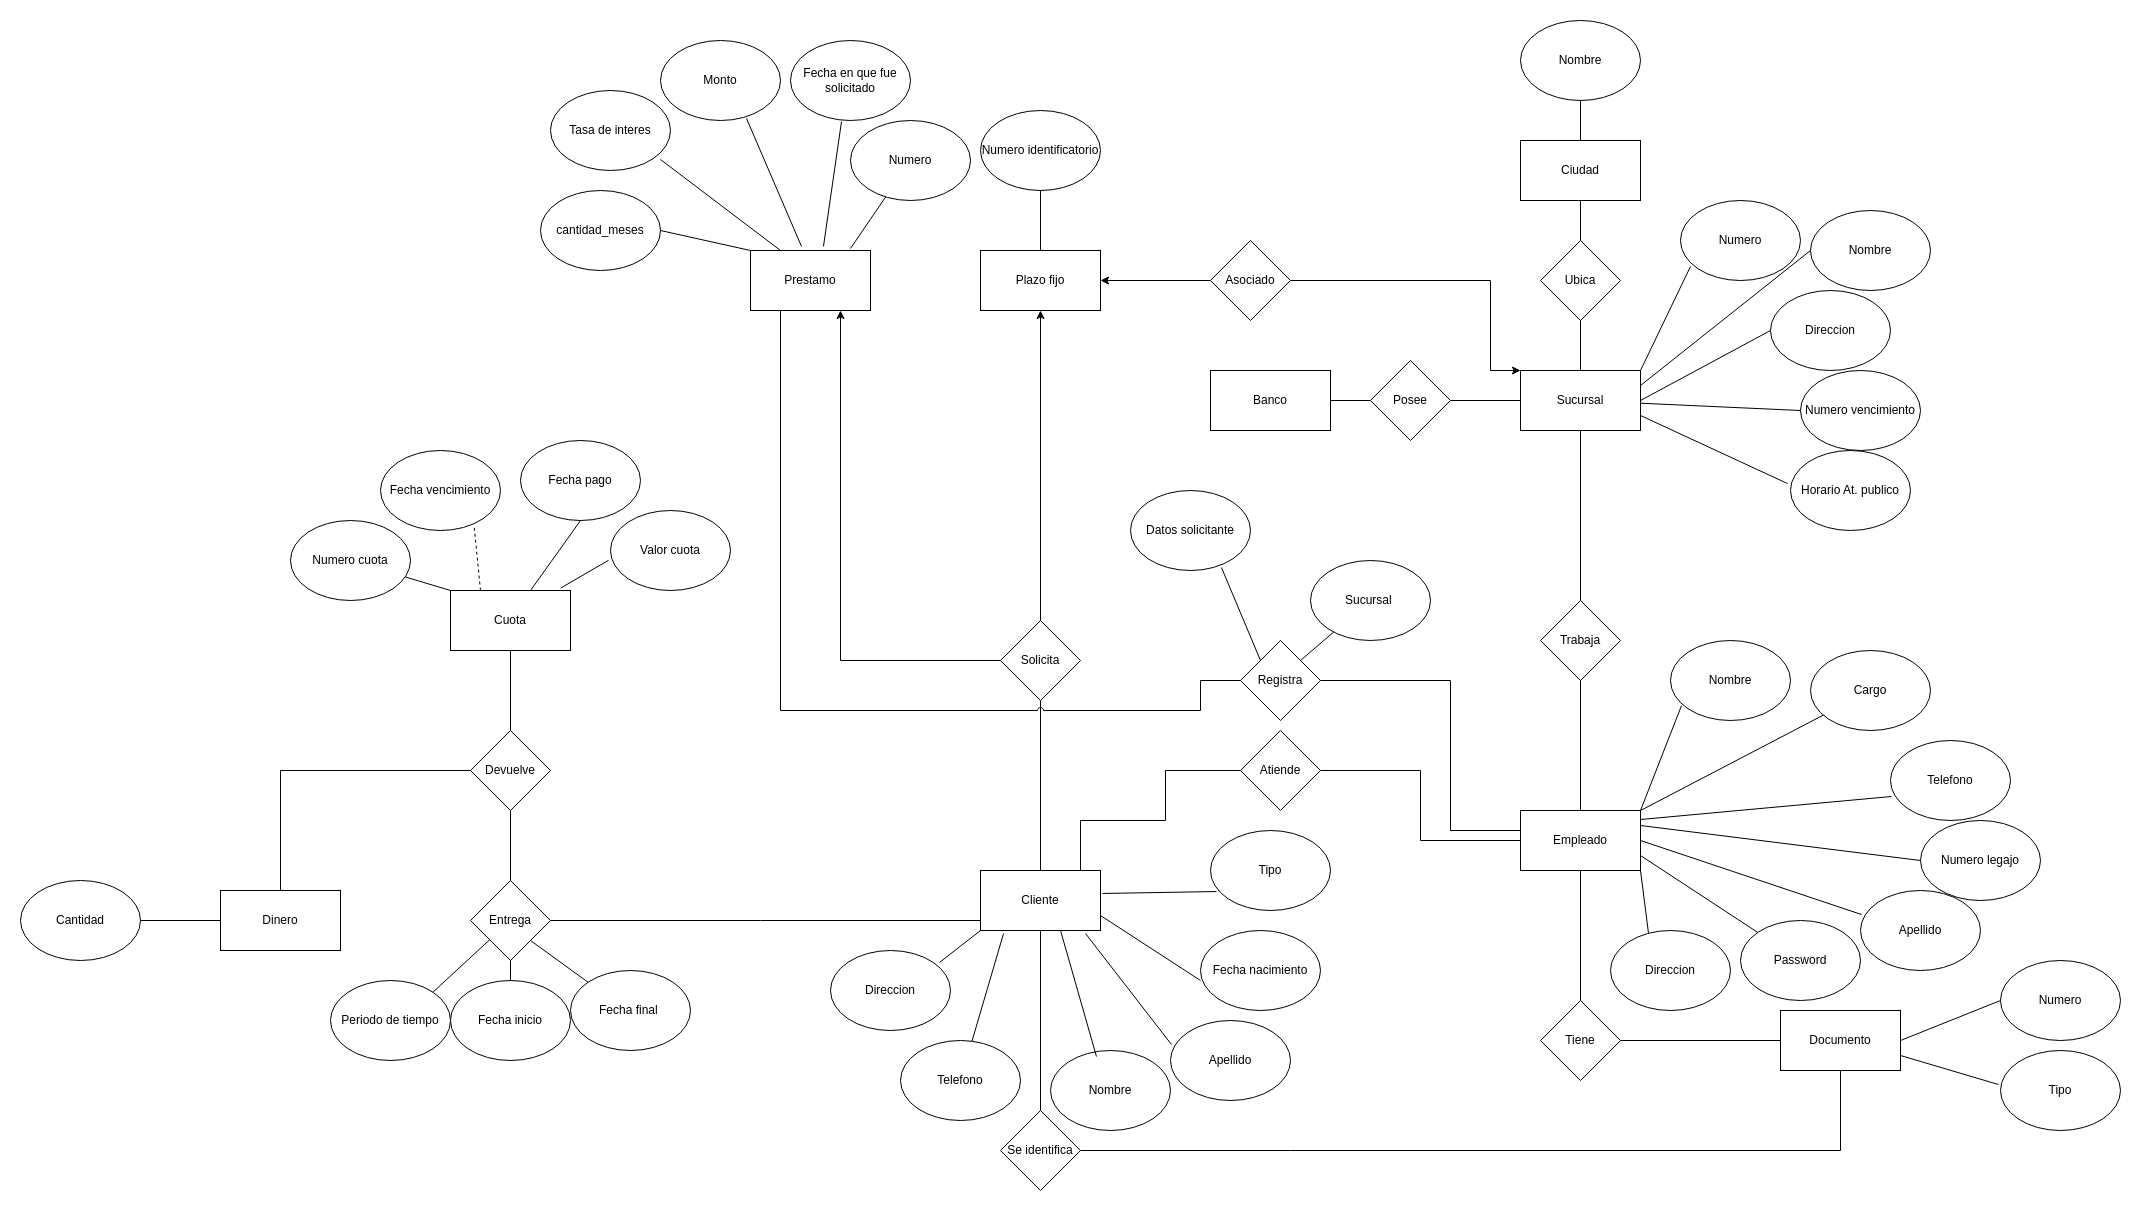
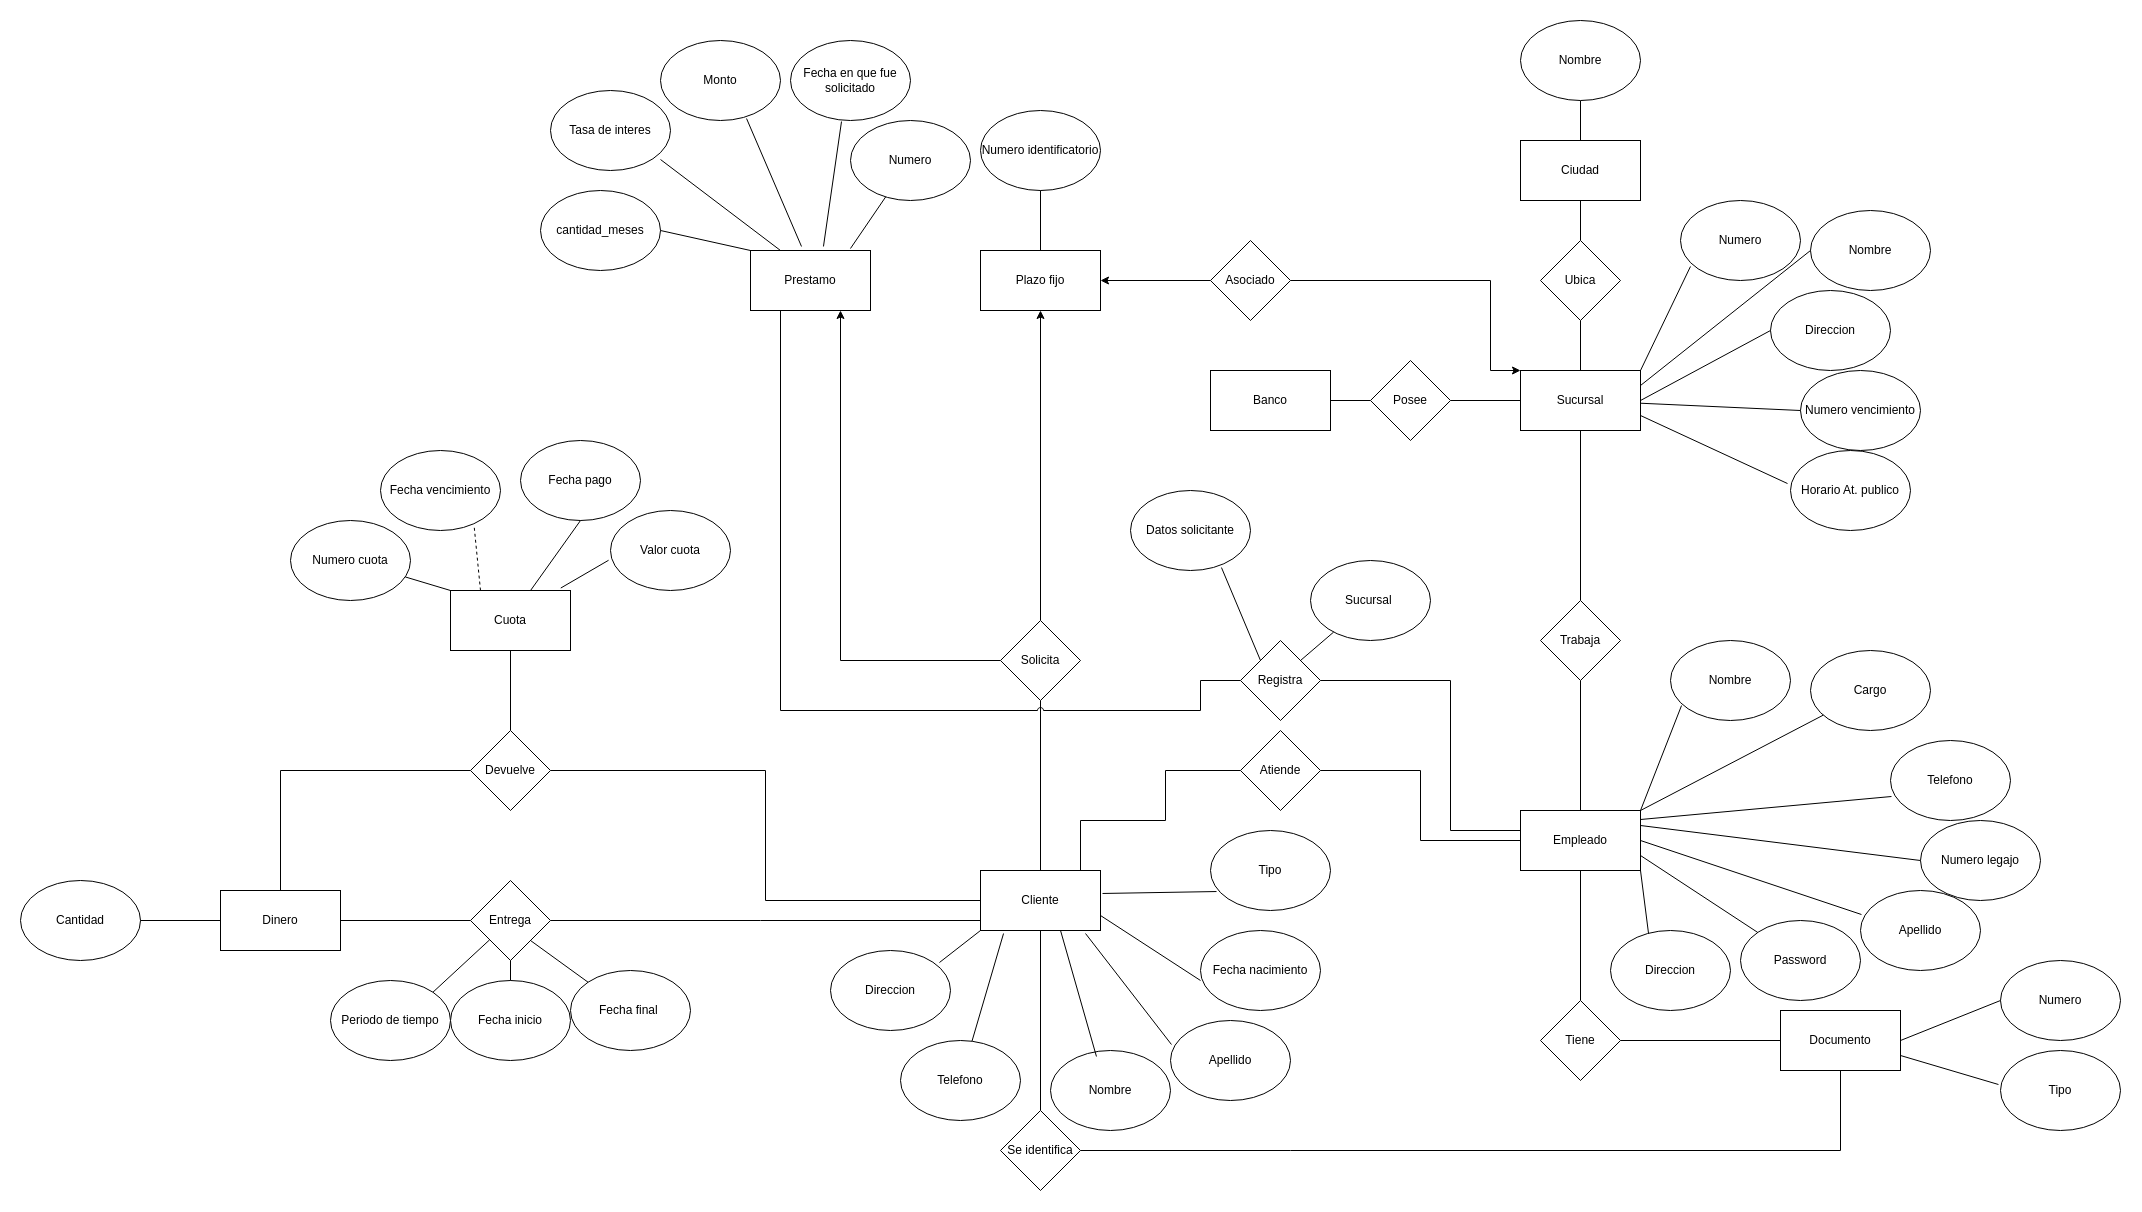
none -> (766, 836)
(511, 846) -> (406, 921)
